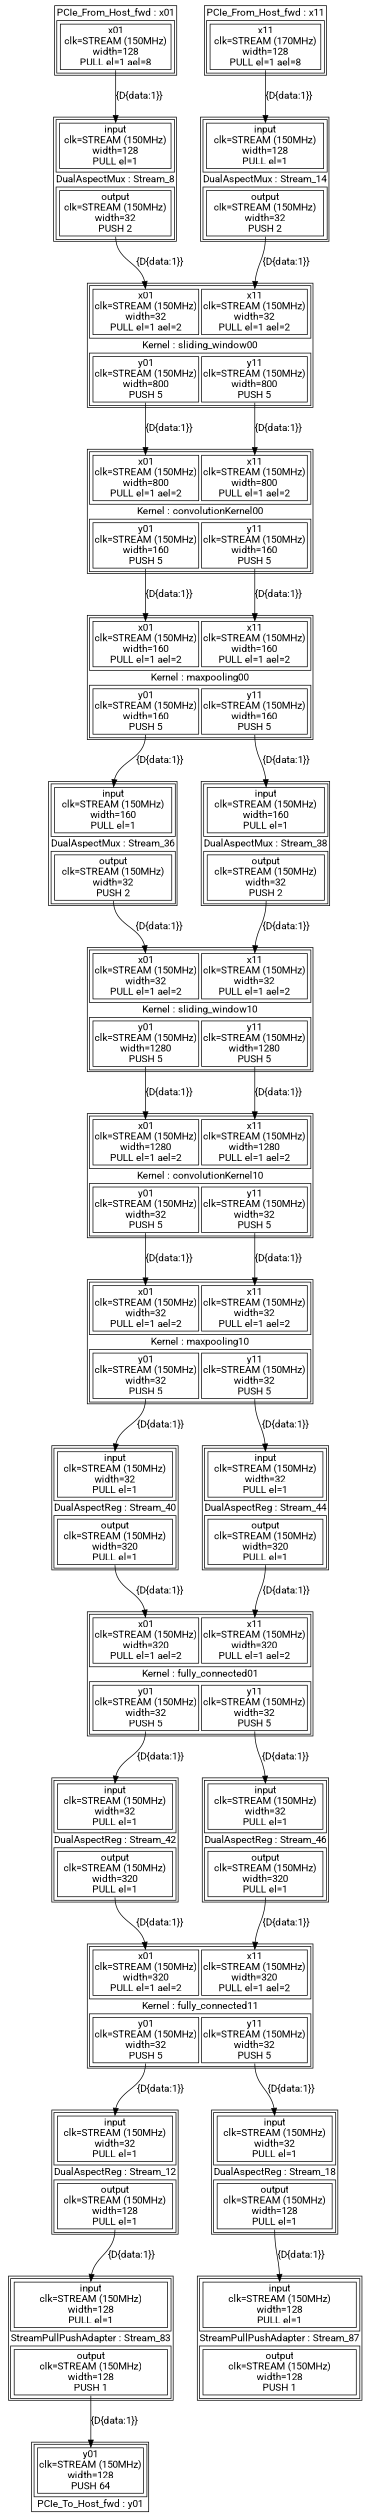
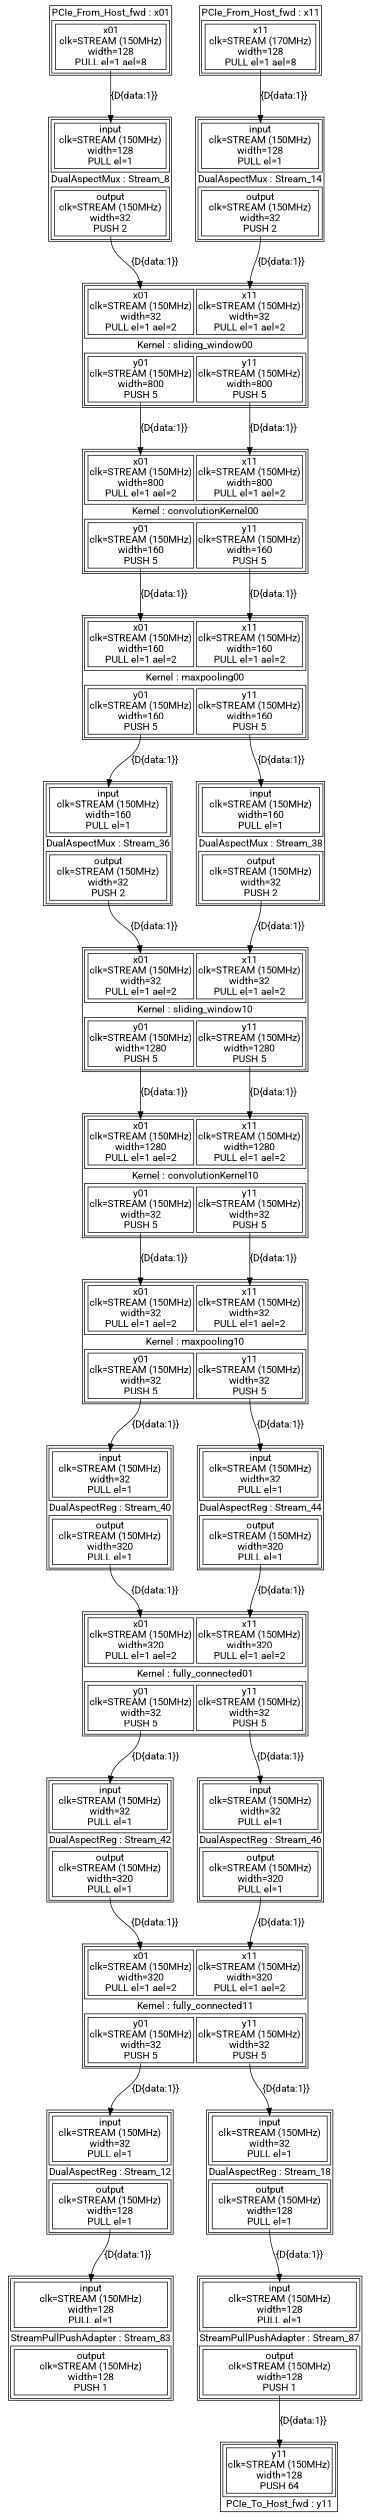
(90, 2477) -> none
none -> (279, 2477)
